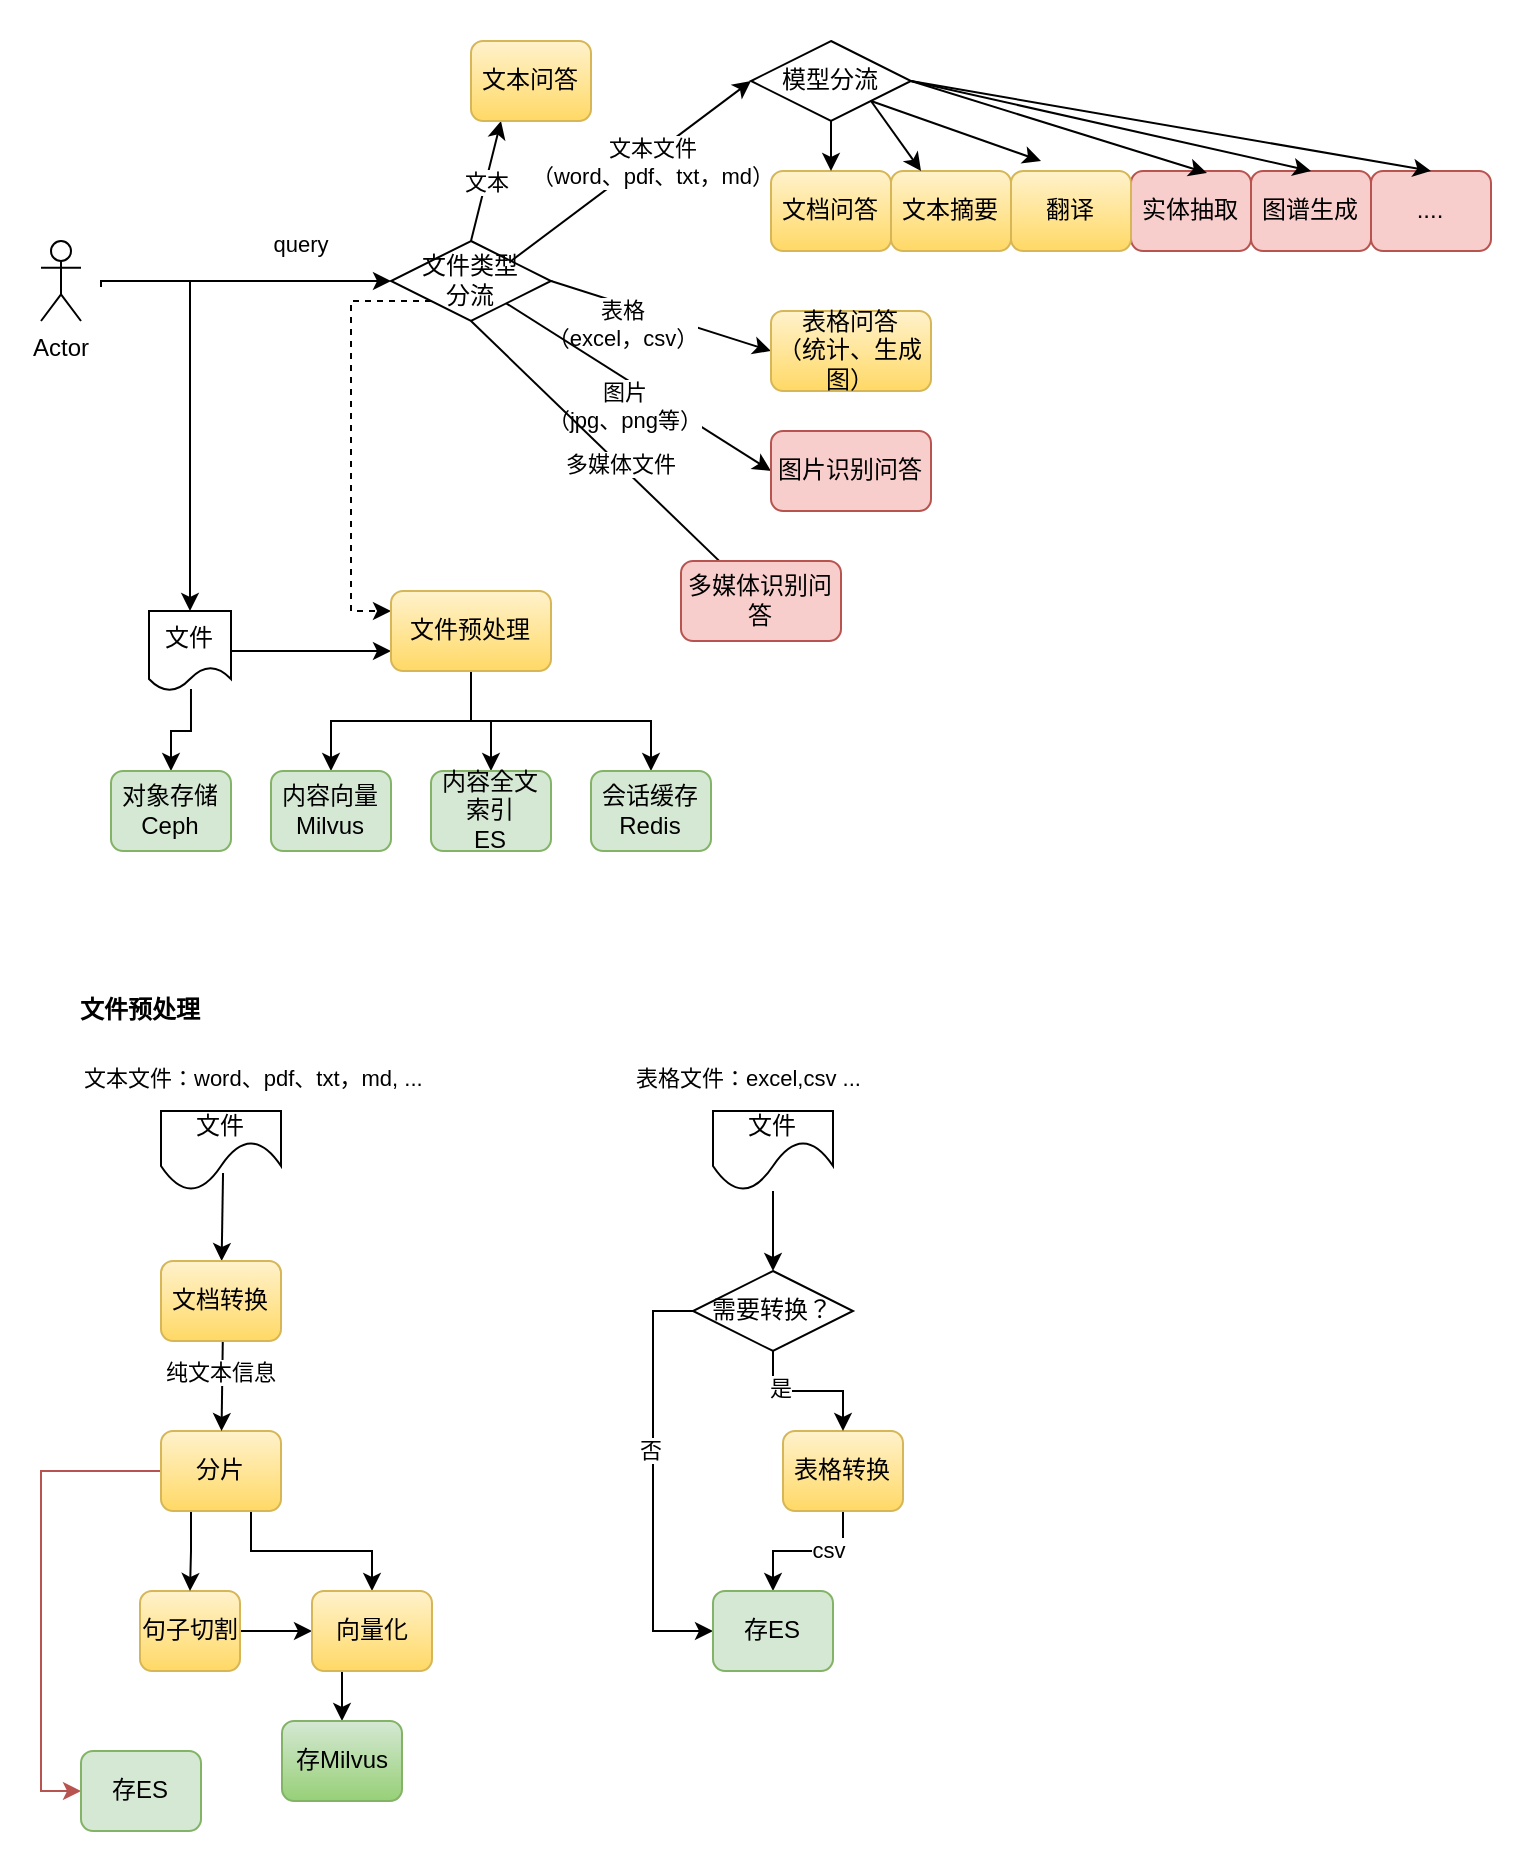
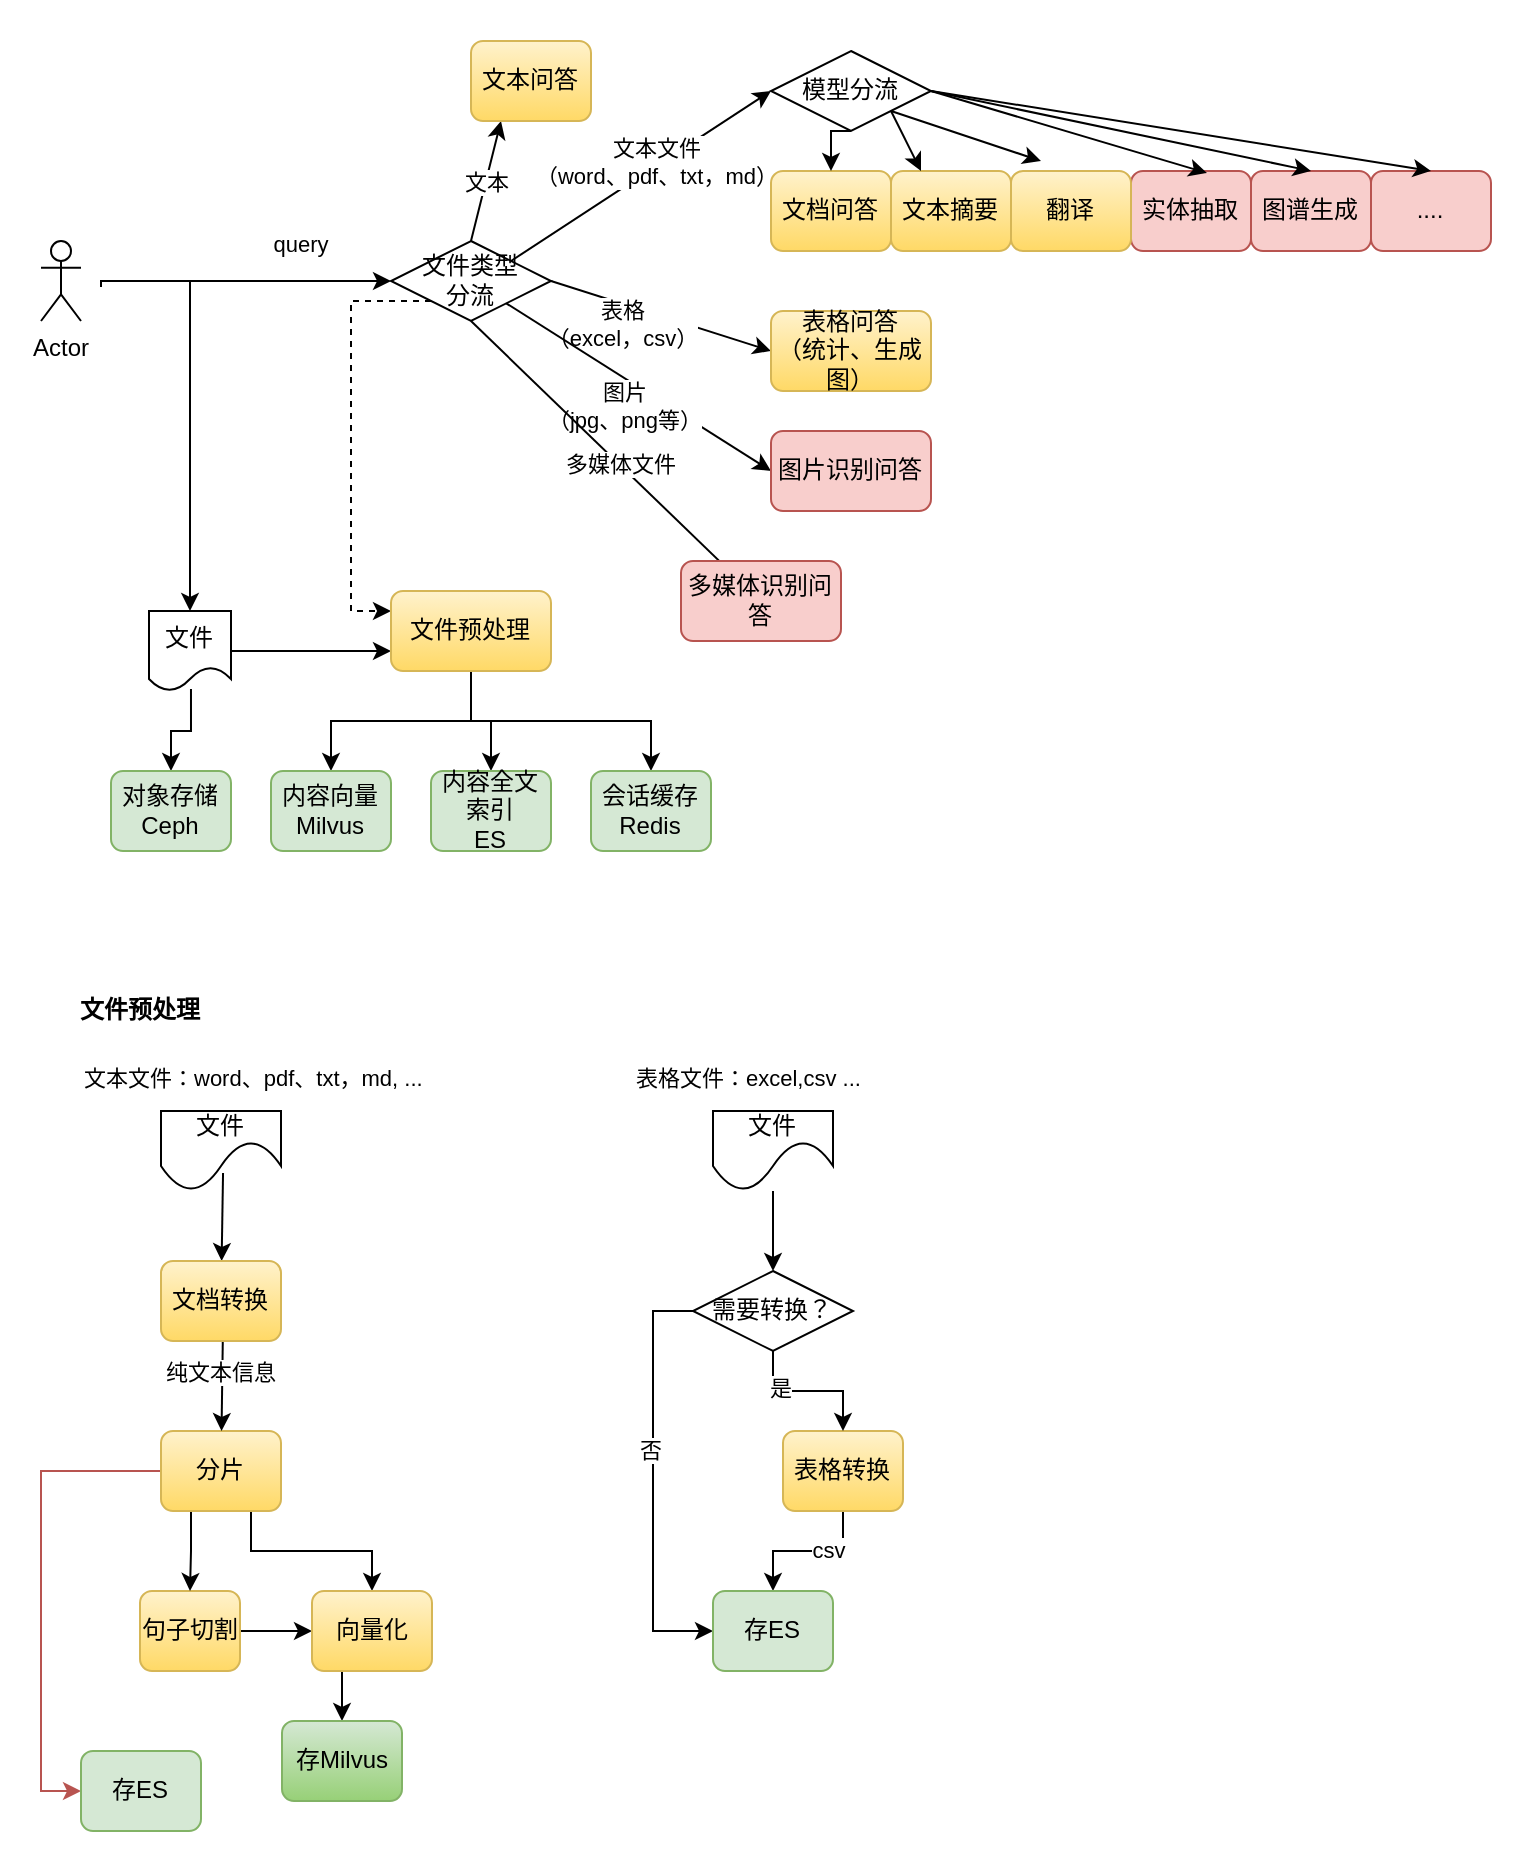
(831, 81) -> (851, 91)
